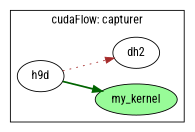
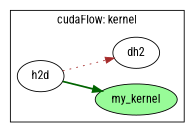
(97, 20) -> (97, 20)
(41, 76) -> (41, 76)
